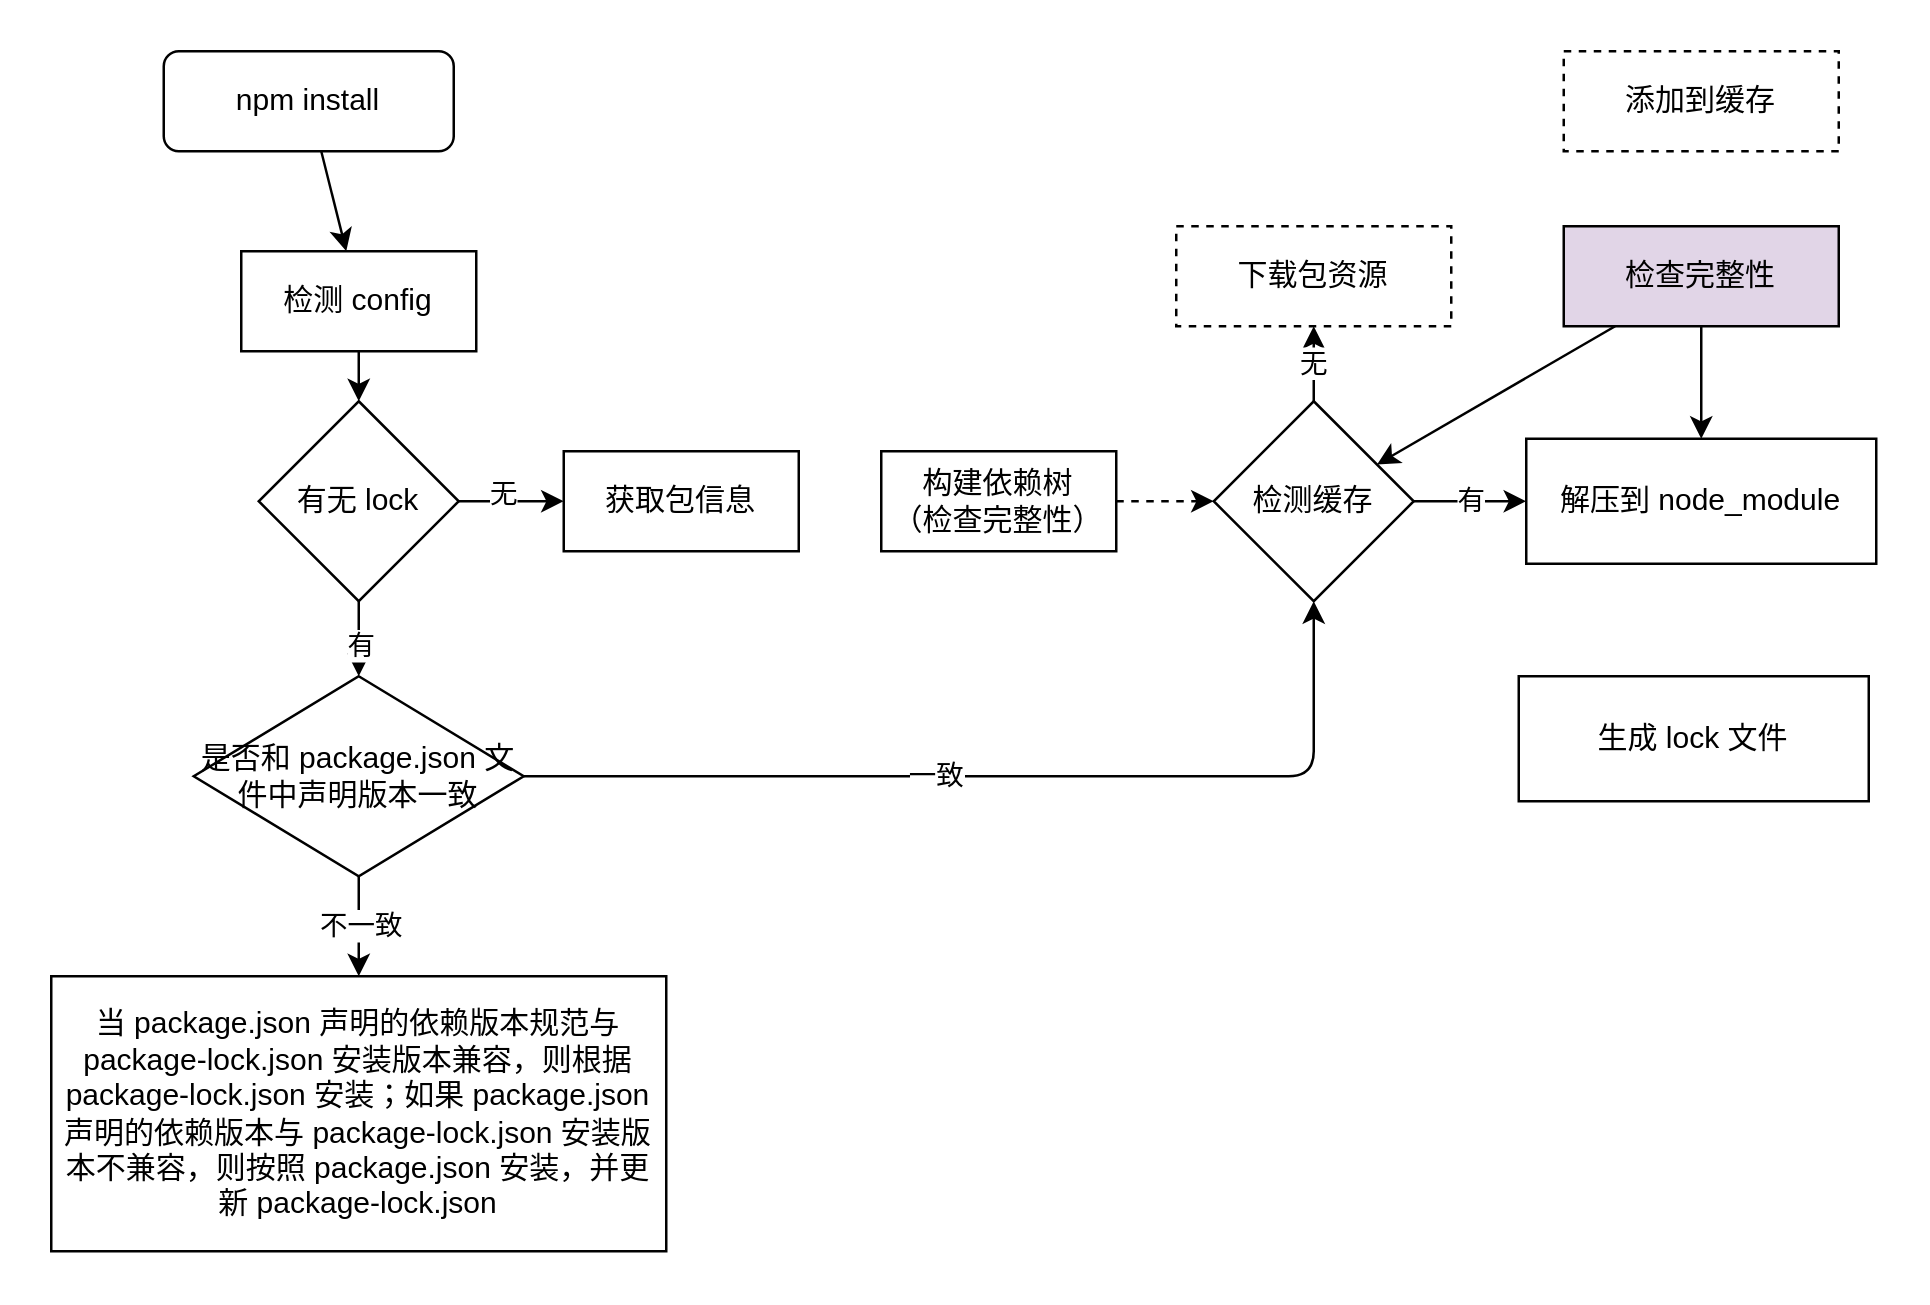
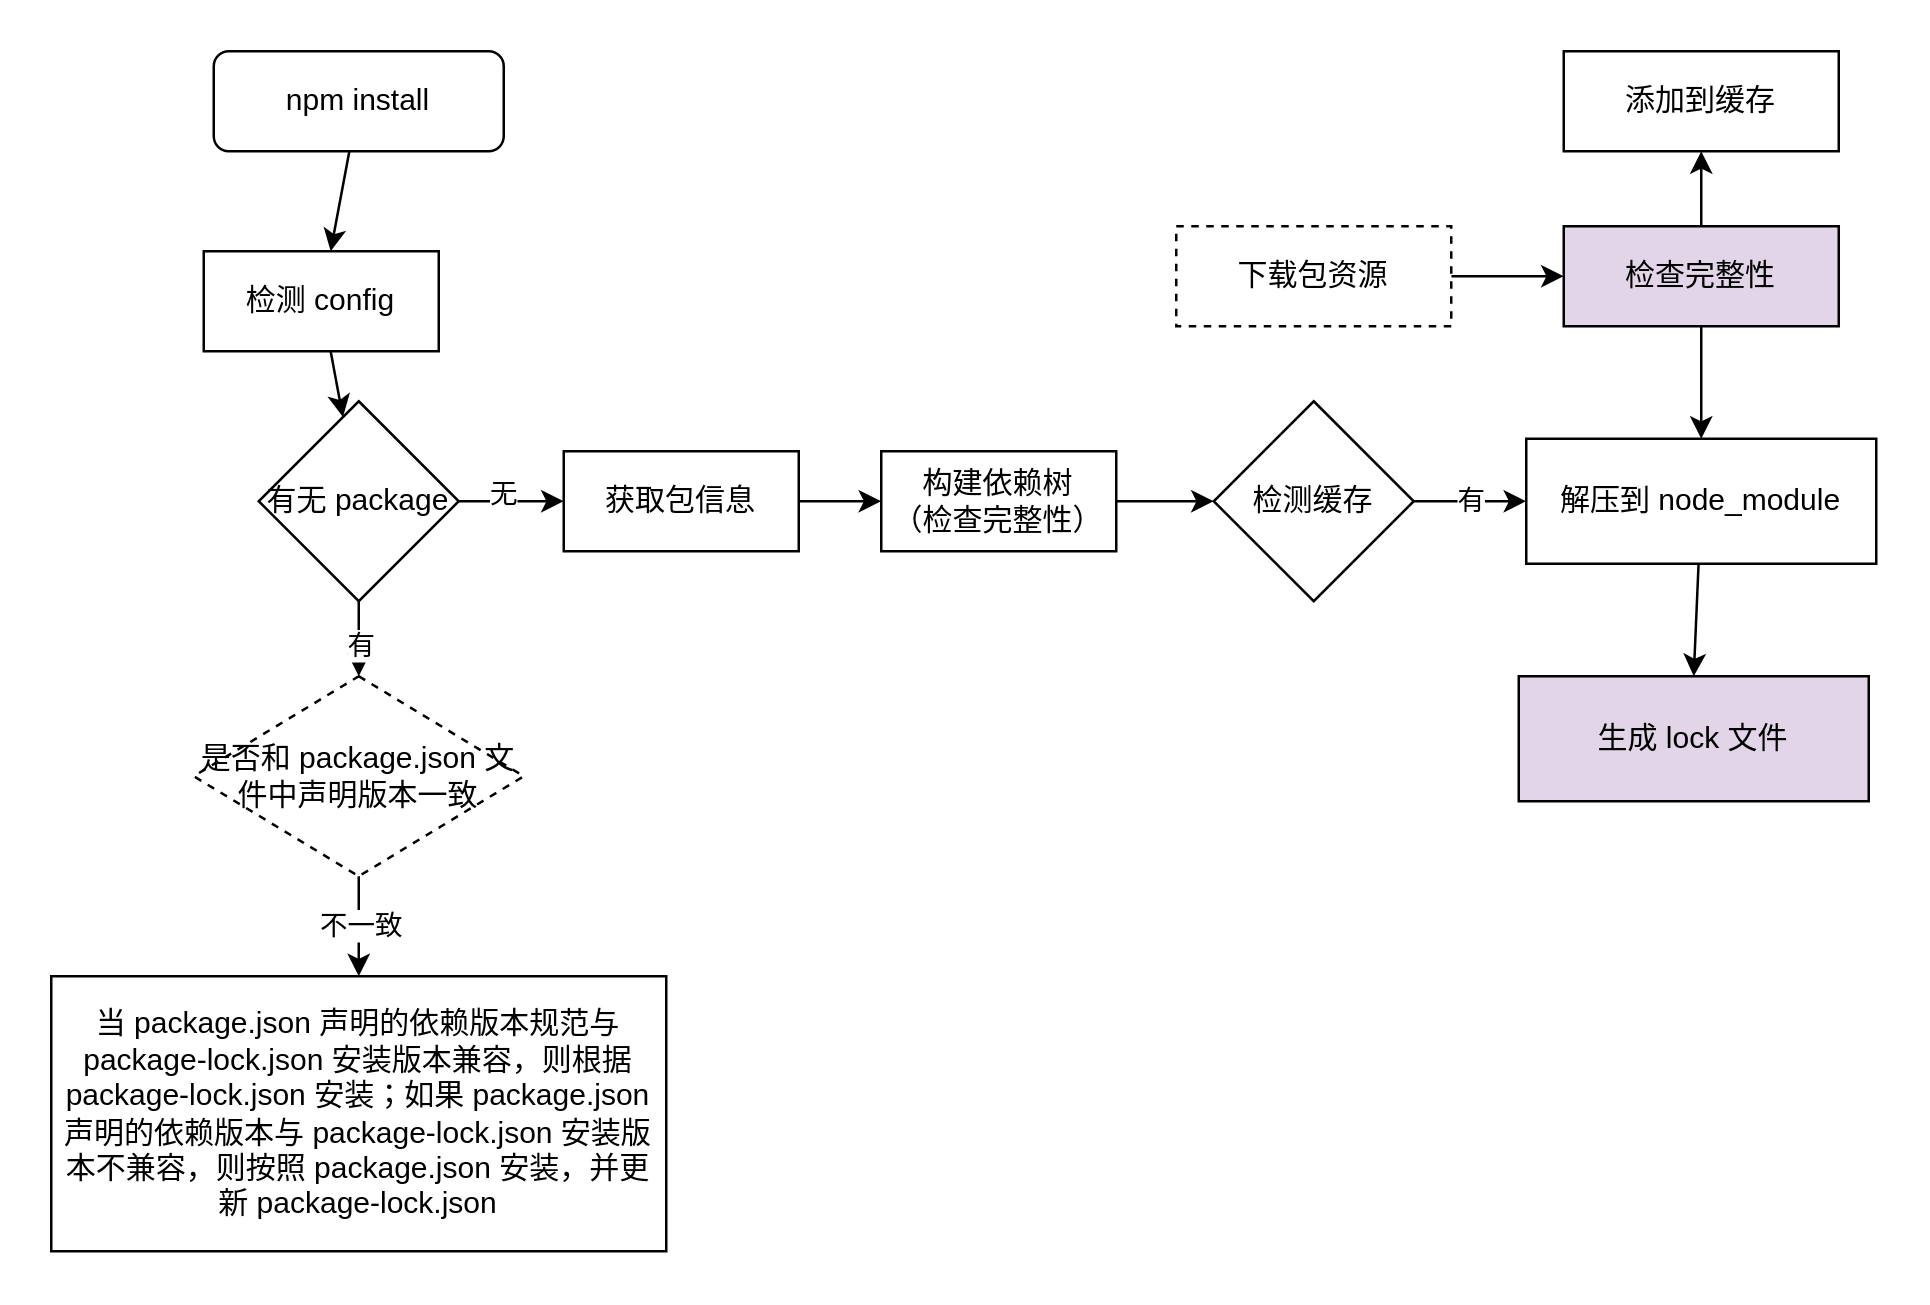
(309, 101) -> (359, 101)
(1701, 101) -> (1701, 101)
none -> (1500, 276)
(359, 301) -> (321, 301)
(1314, 372) -> none
(1503, 391) -> (1701, 197)
(359, 501) -> (359, 501)
none -> (832, 501)
(1157, 501) -> (1157, 501)
none -> (1696, 612)
(1694, 739) -> (1694, 739)
(359, 776) -> (359, 776)
(990, 776) -> none
